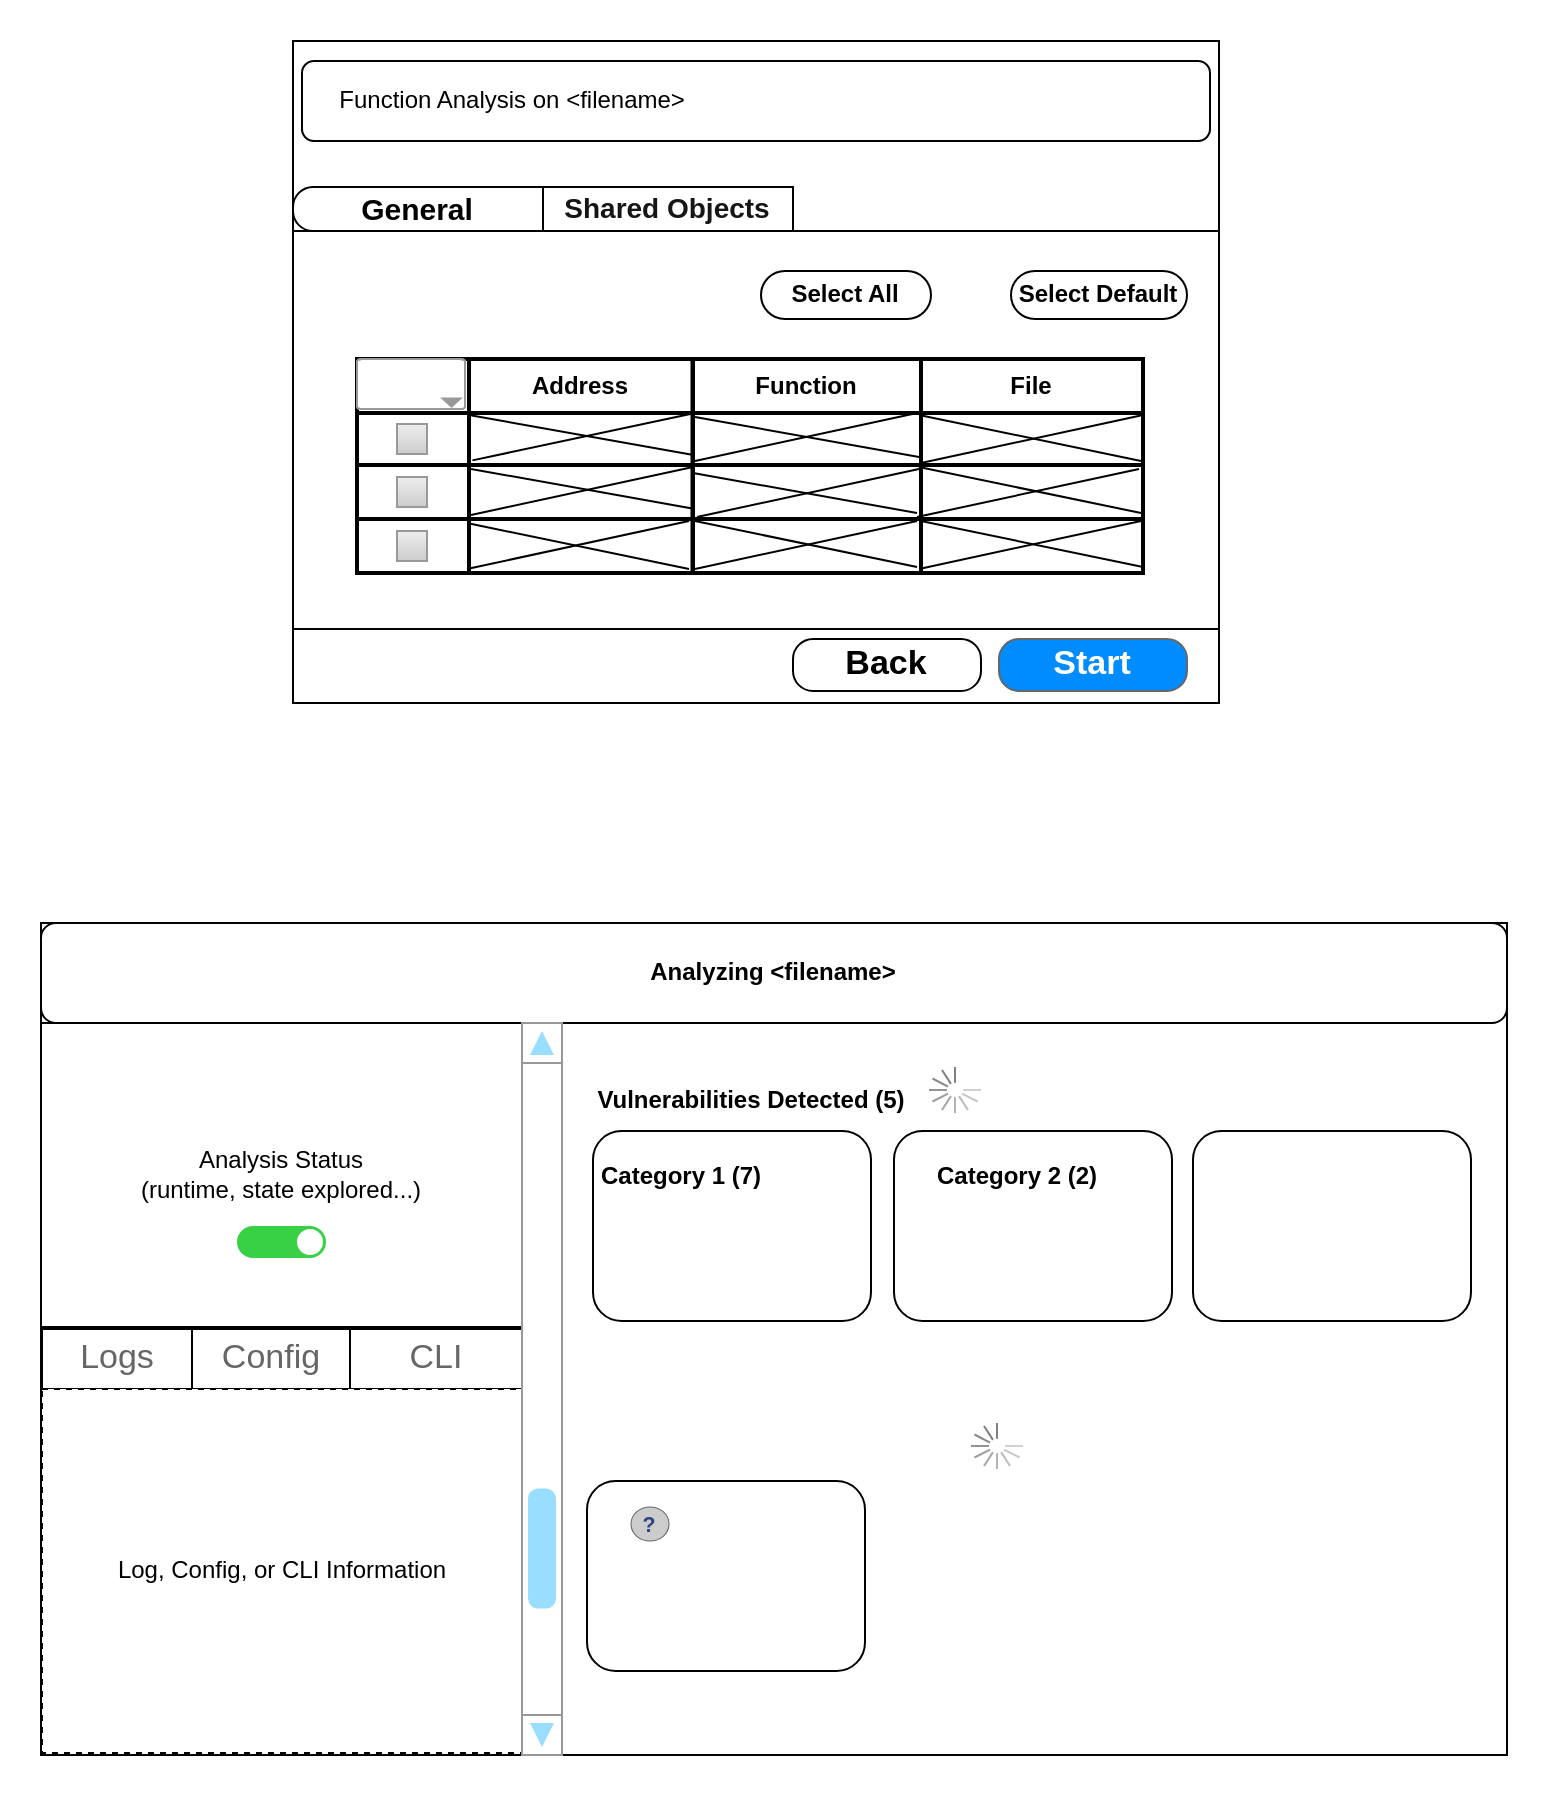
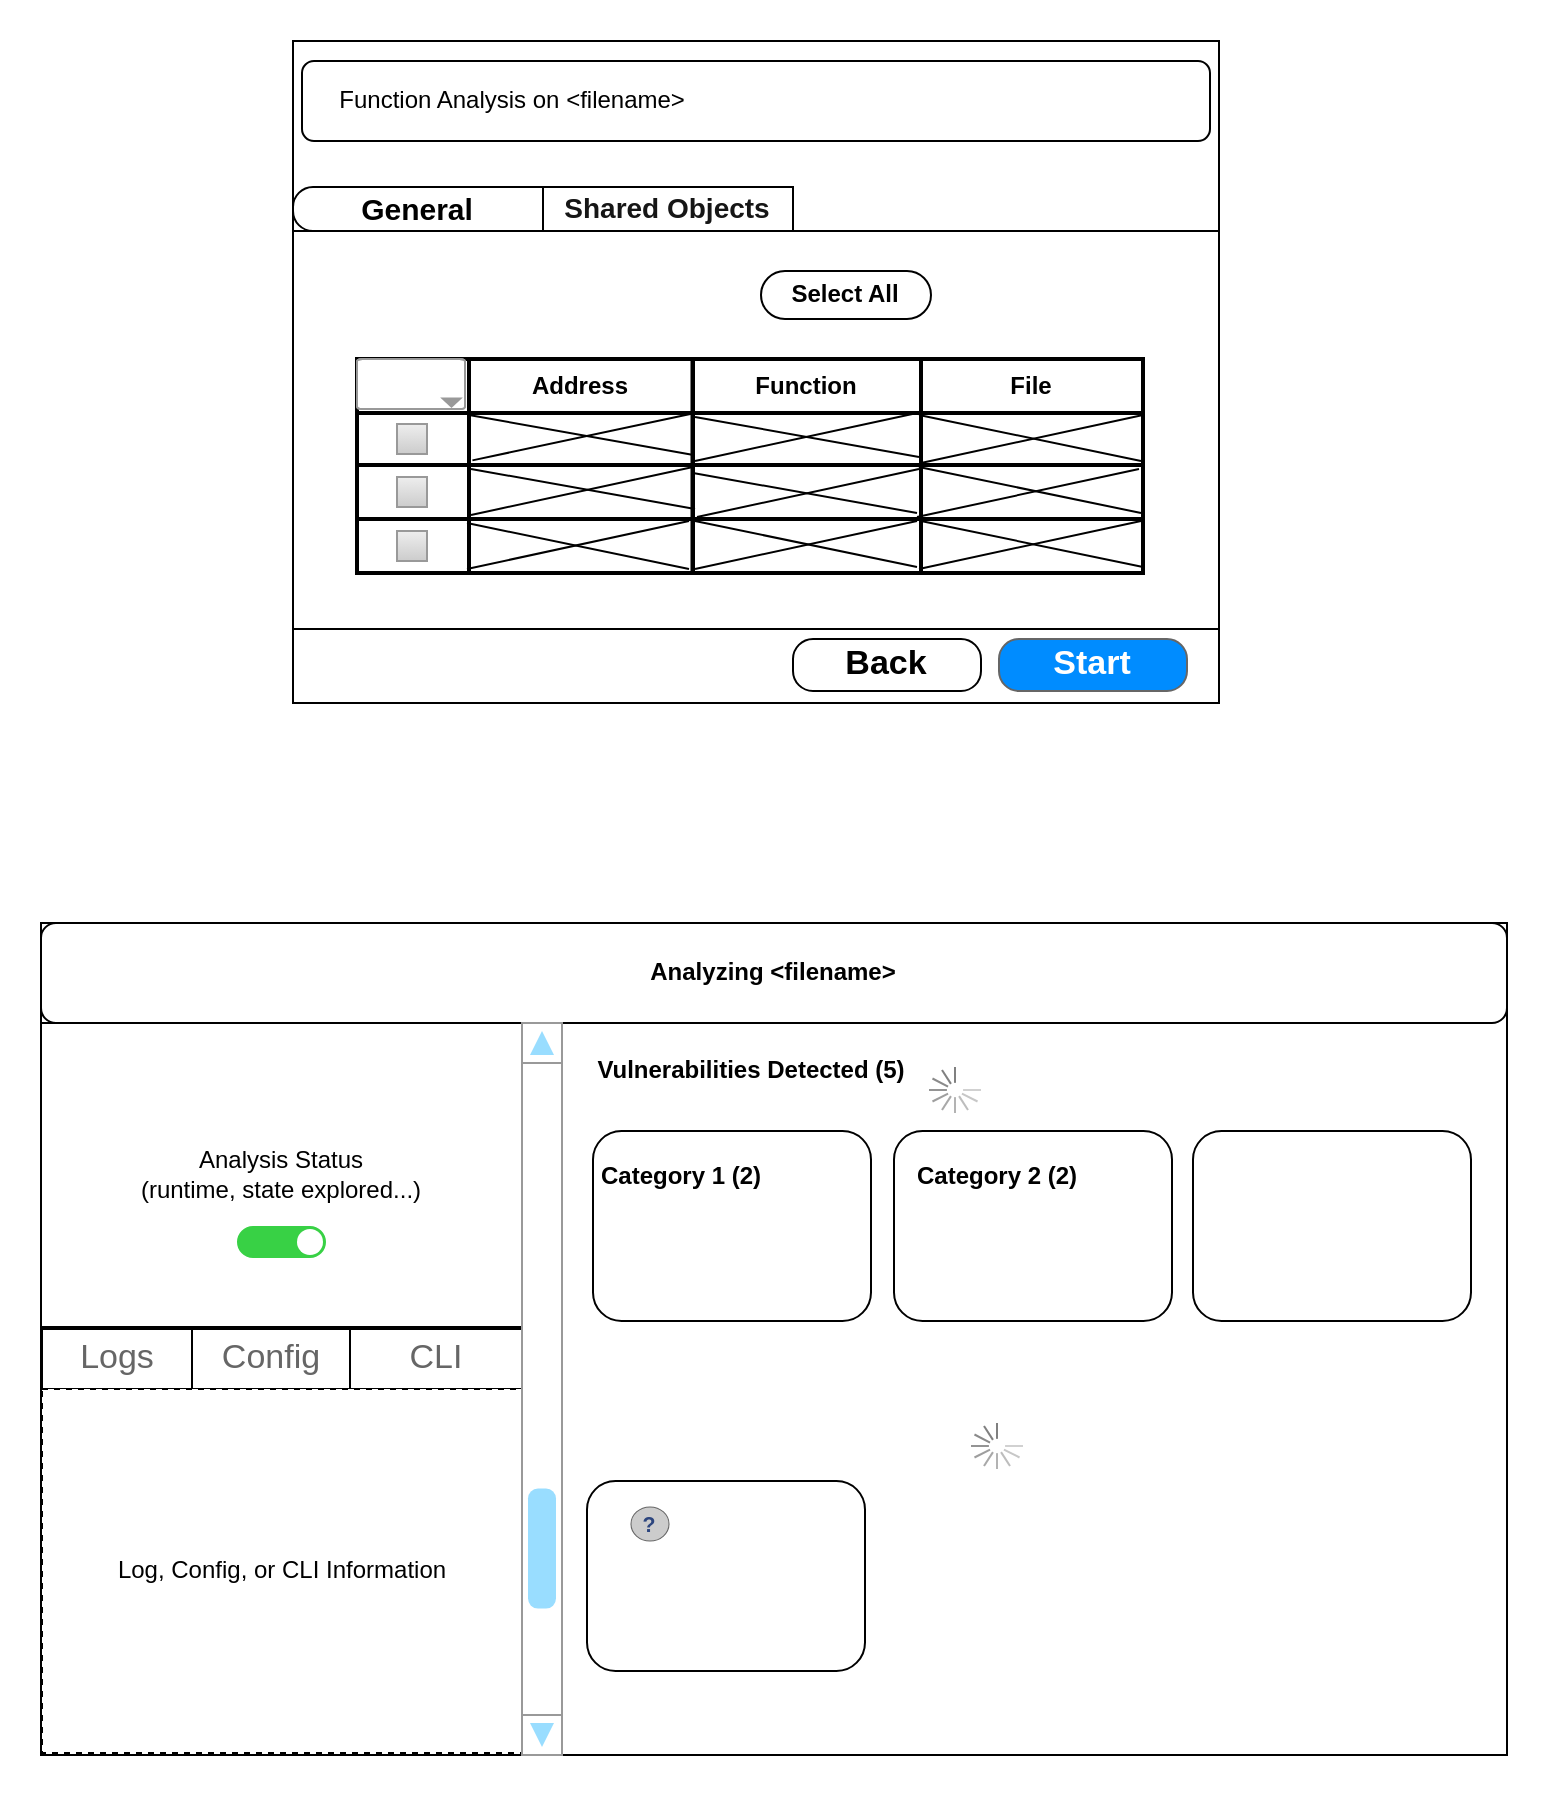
(1099, 295) -> none
(752, 1101) -> (752, 1071)
(682, 1177) -> (682, 1177)
(1017, 1177) -> (997, 1177)
